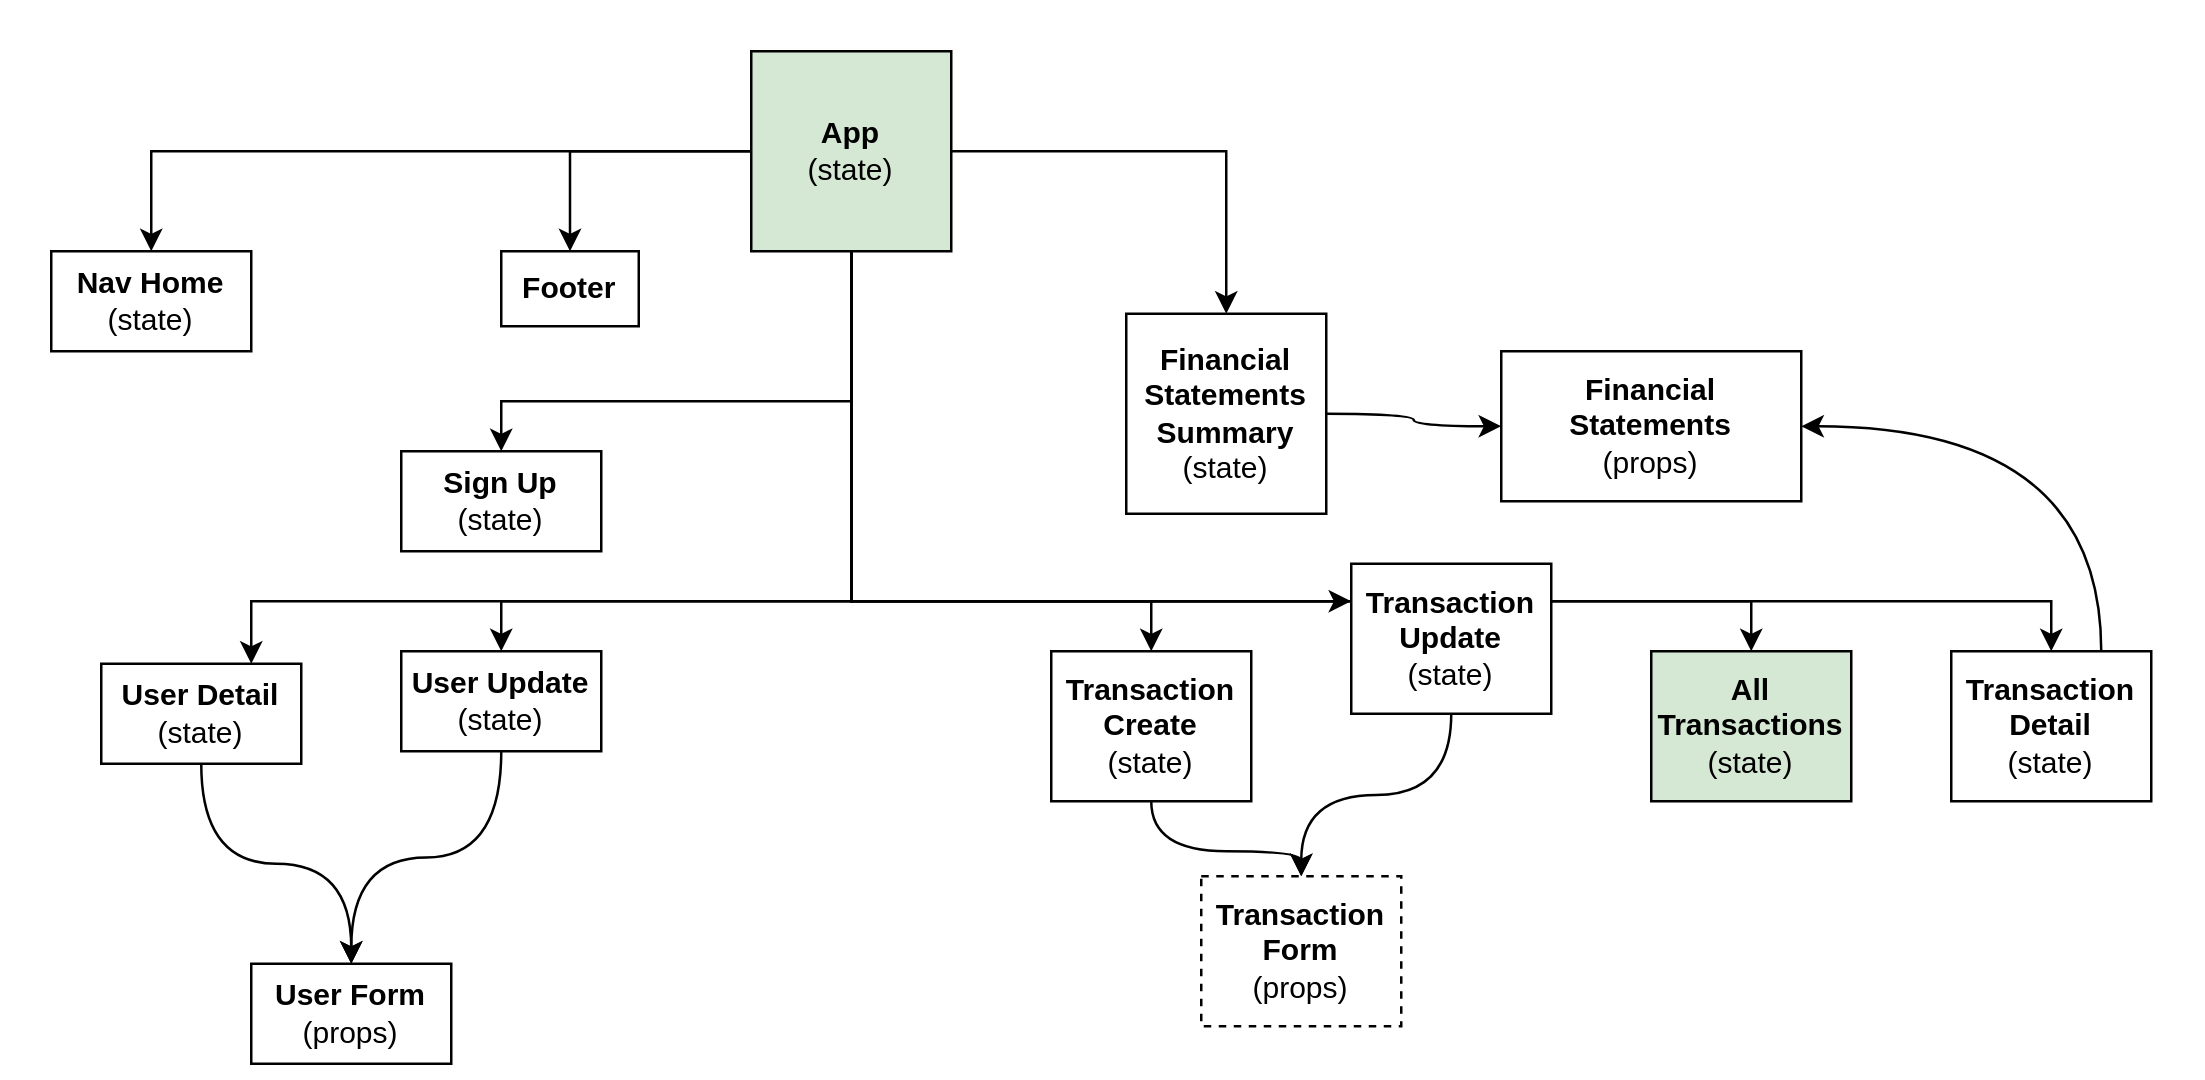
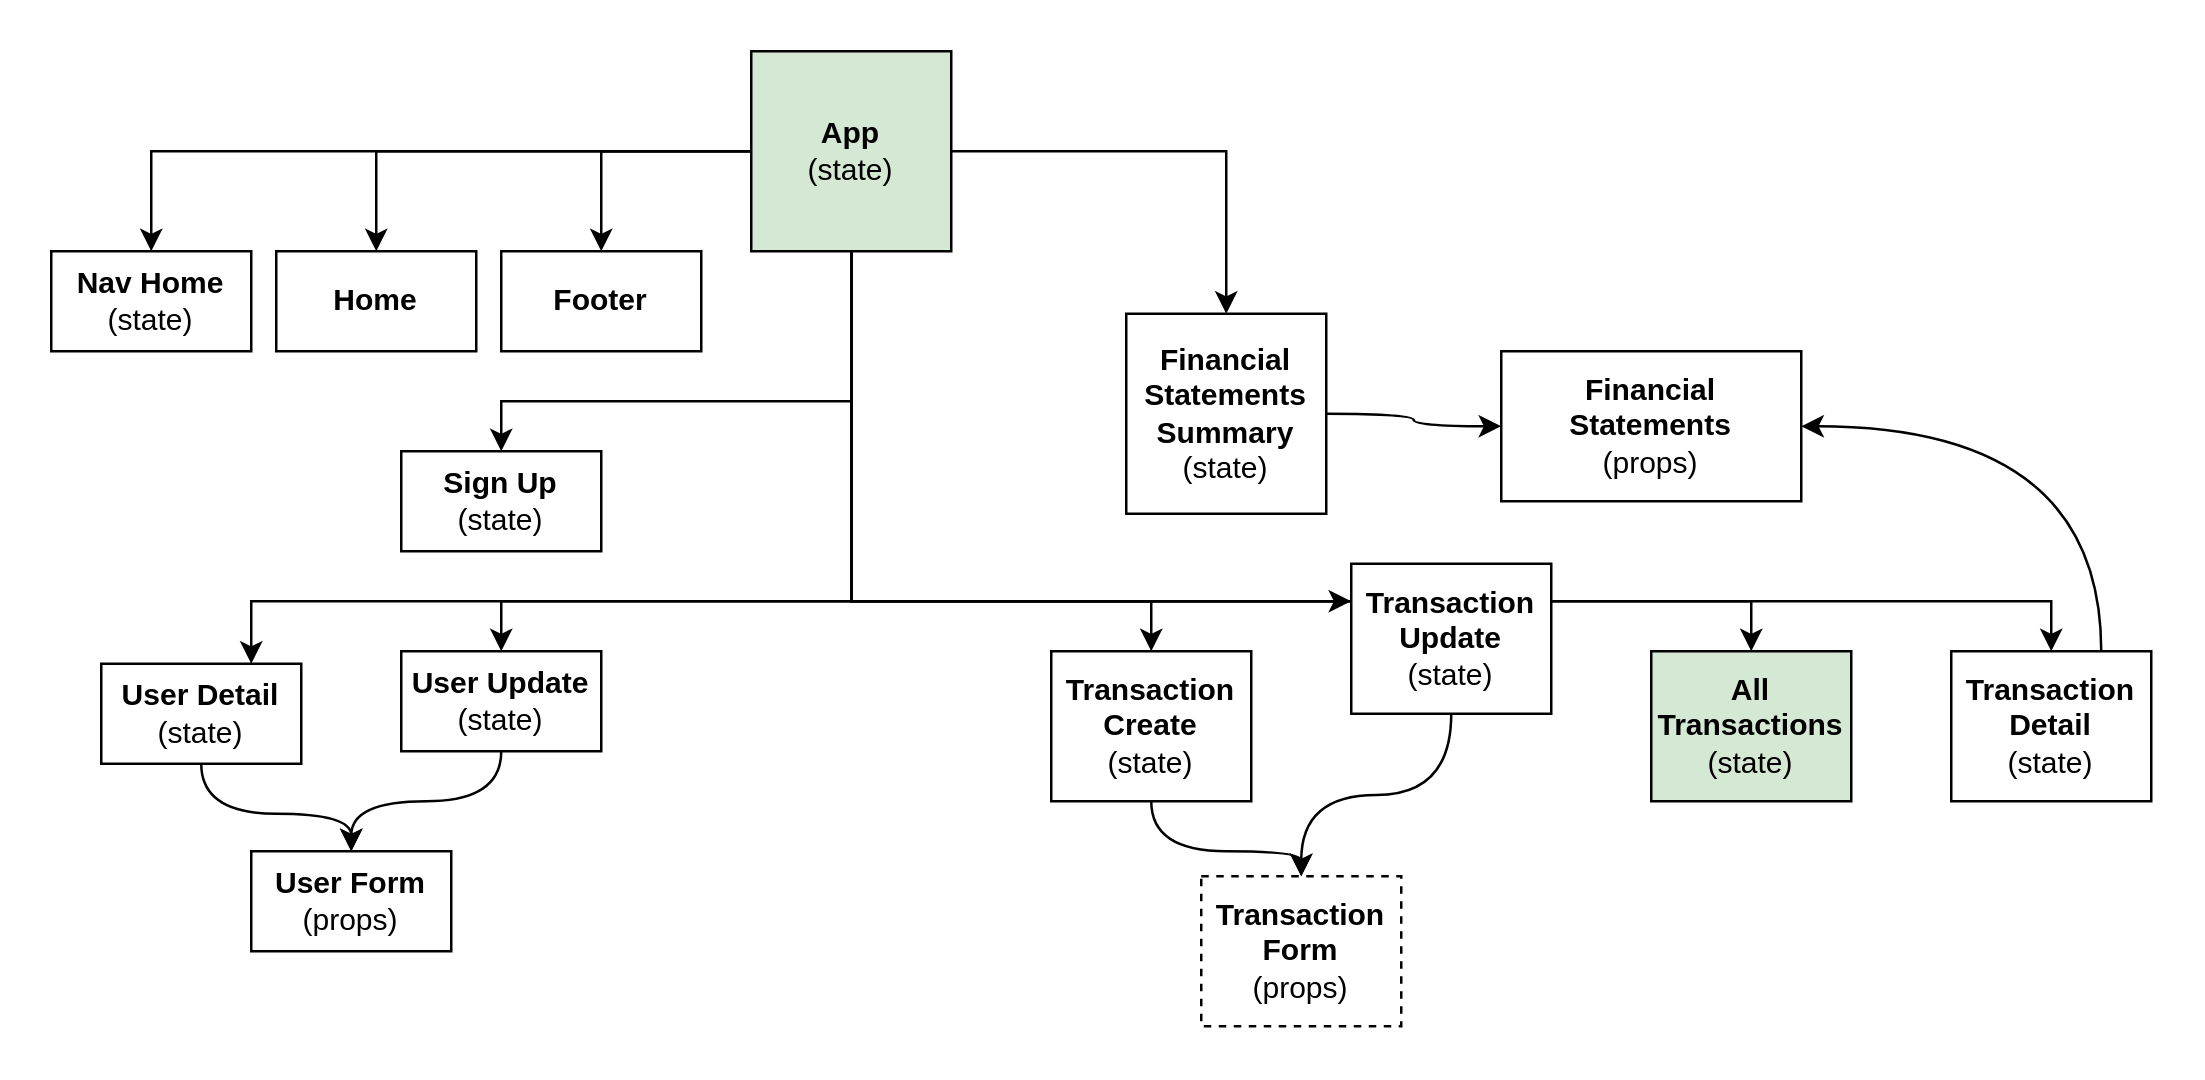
none -> (376, 195)
(570, 289) -> (601, 301)
none -> (376, 301)
(351, 1014) -> (351, 901)
